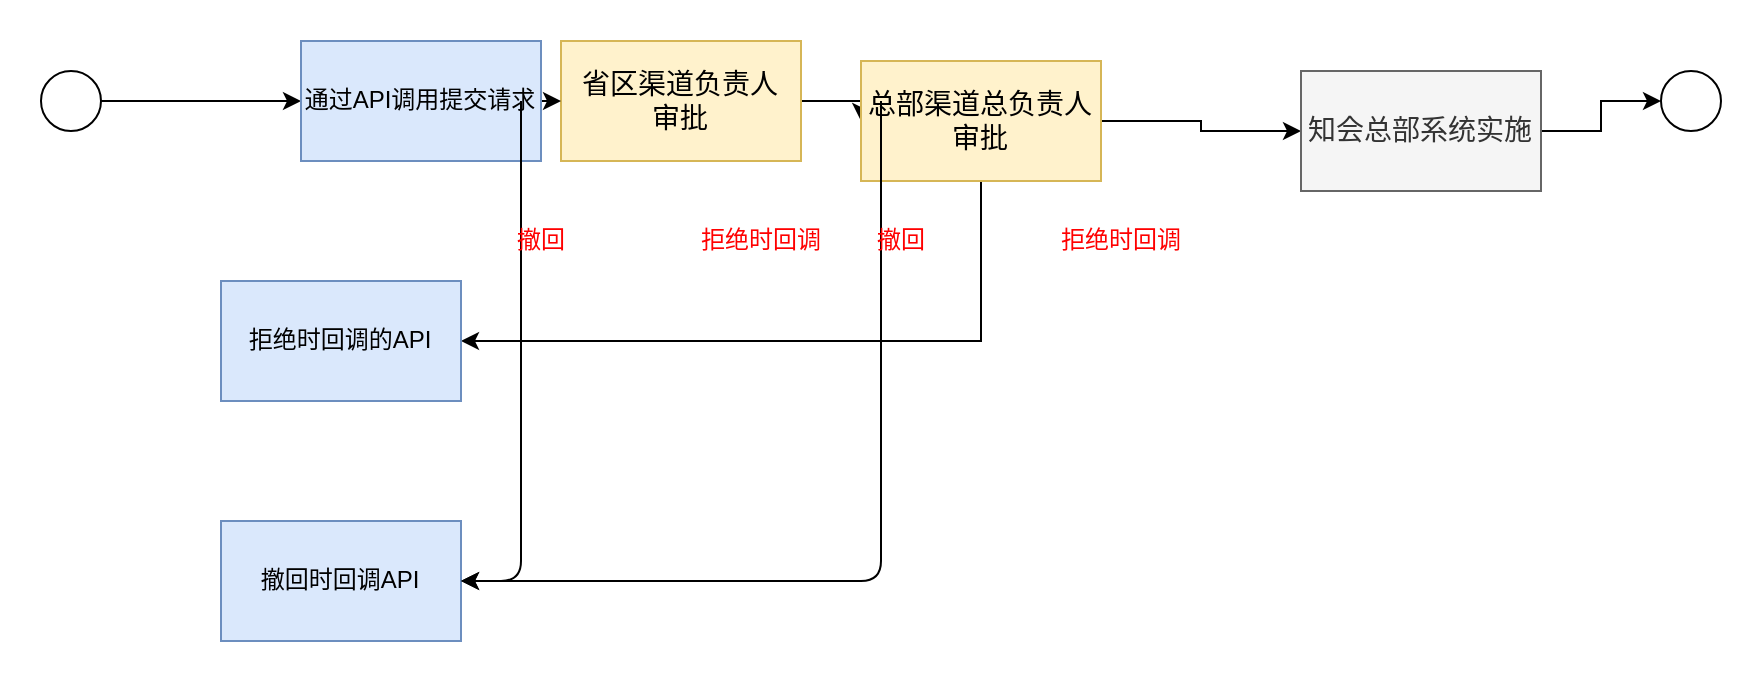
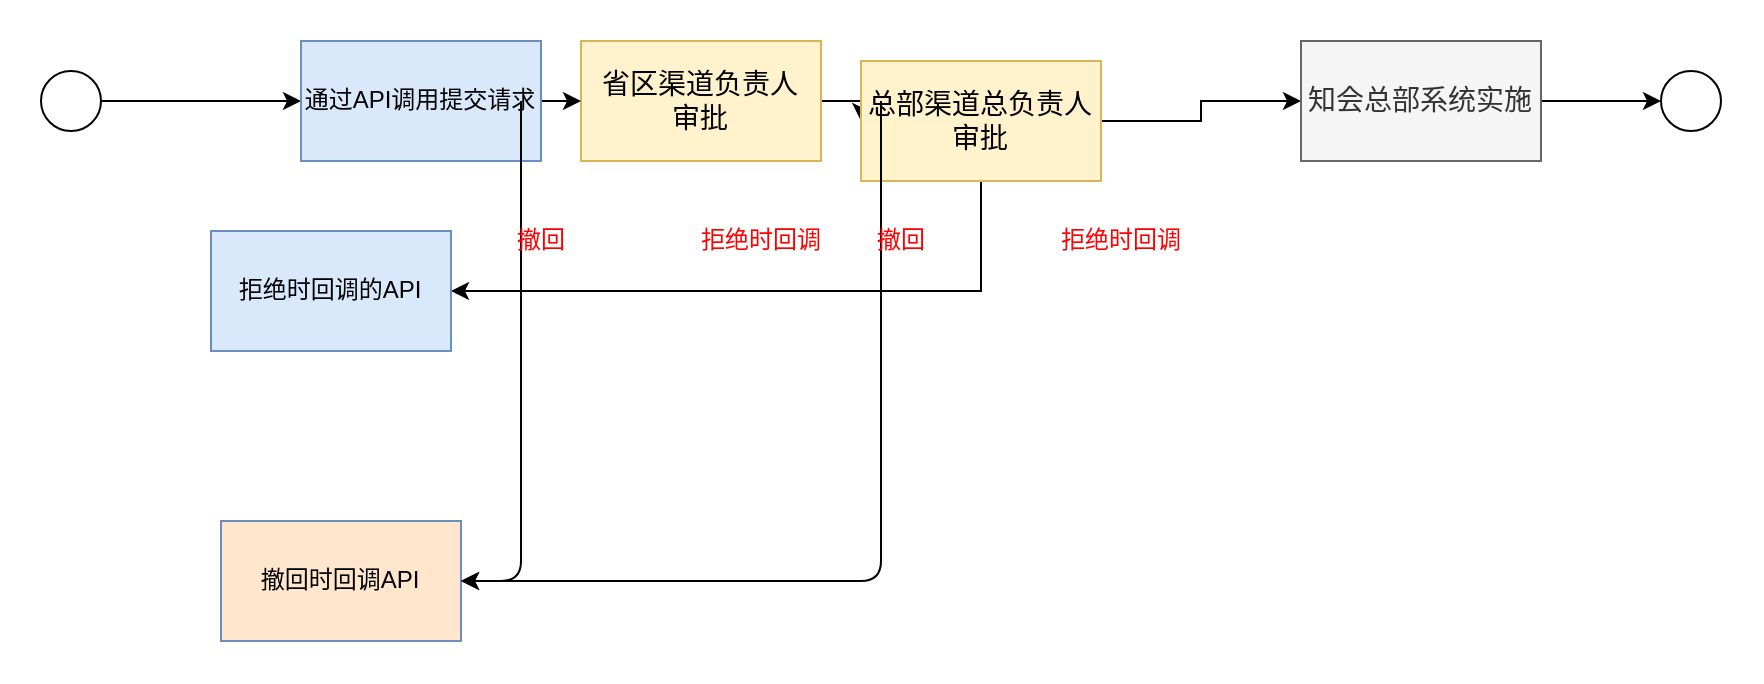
(681, 101) -> (701, 101)
(1421, 131) -> (1421, 101)
(341, 341) -> (331, 291)
(341, 581) -> (341, 581)
